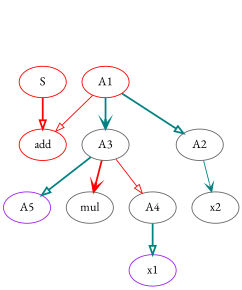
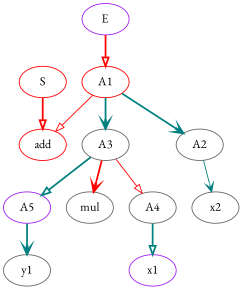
none -> (106, 19)
(149, 111) -> (149, 111)
none -> (27, 270)
